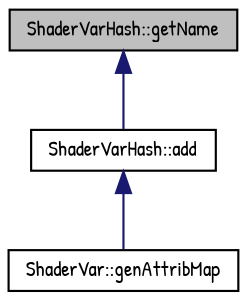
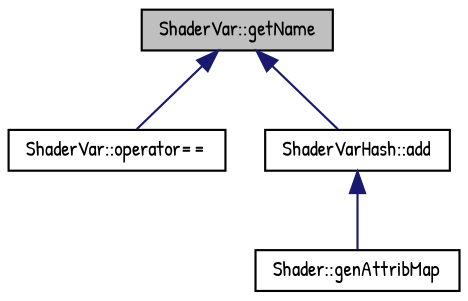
(123, 30) -> (237, 30)
none -> (117, 150)
(123, 271) -> (358, 271)
